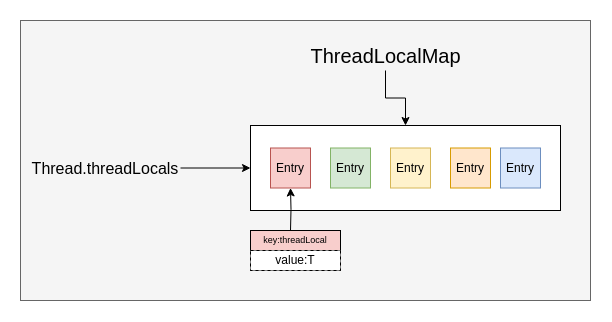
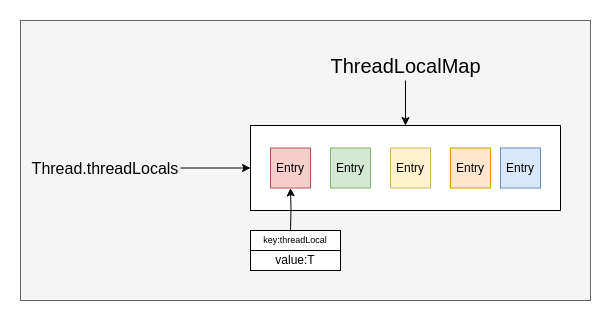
(386, 56) -> (406, 66)
(296, 241) -> (296, 241)
(296, 261) -> (296, 261)
